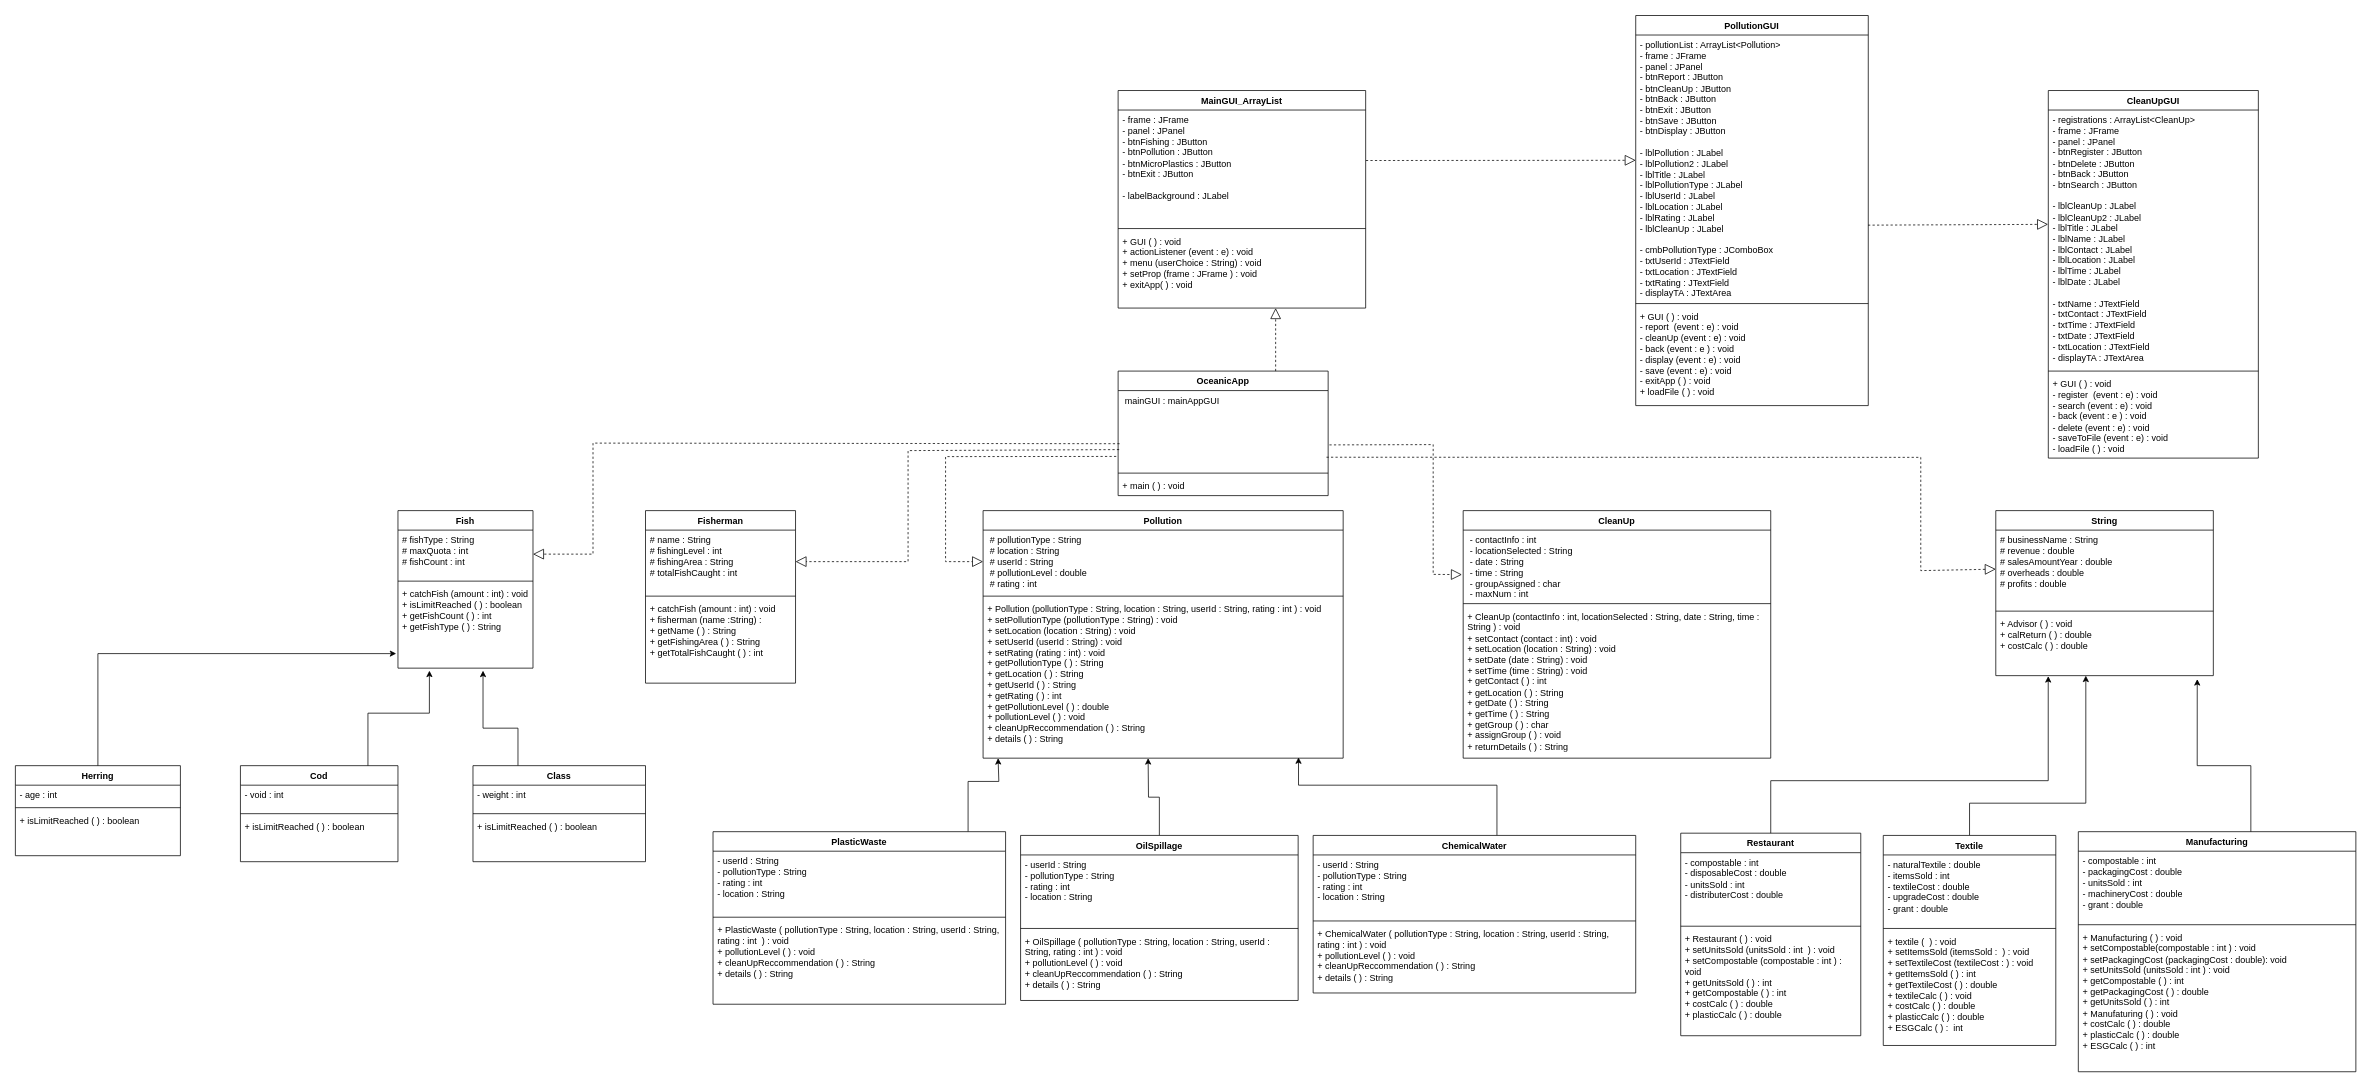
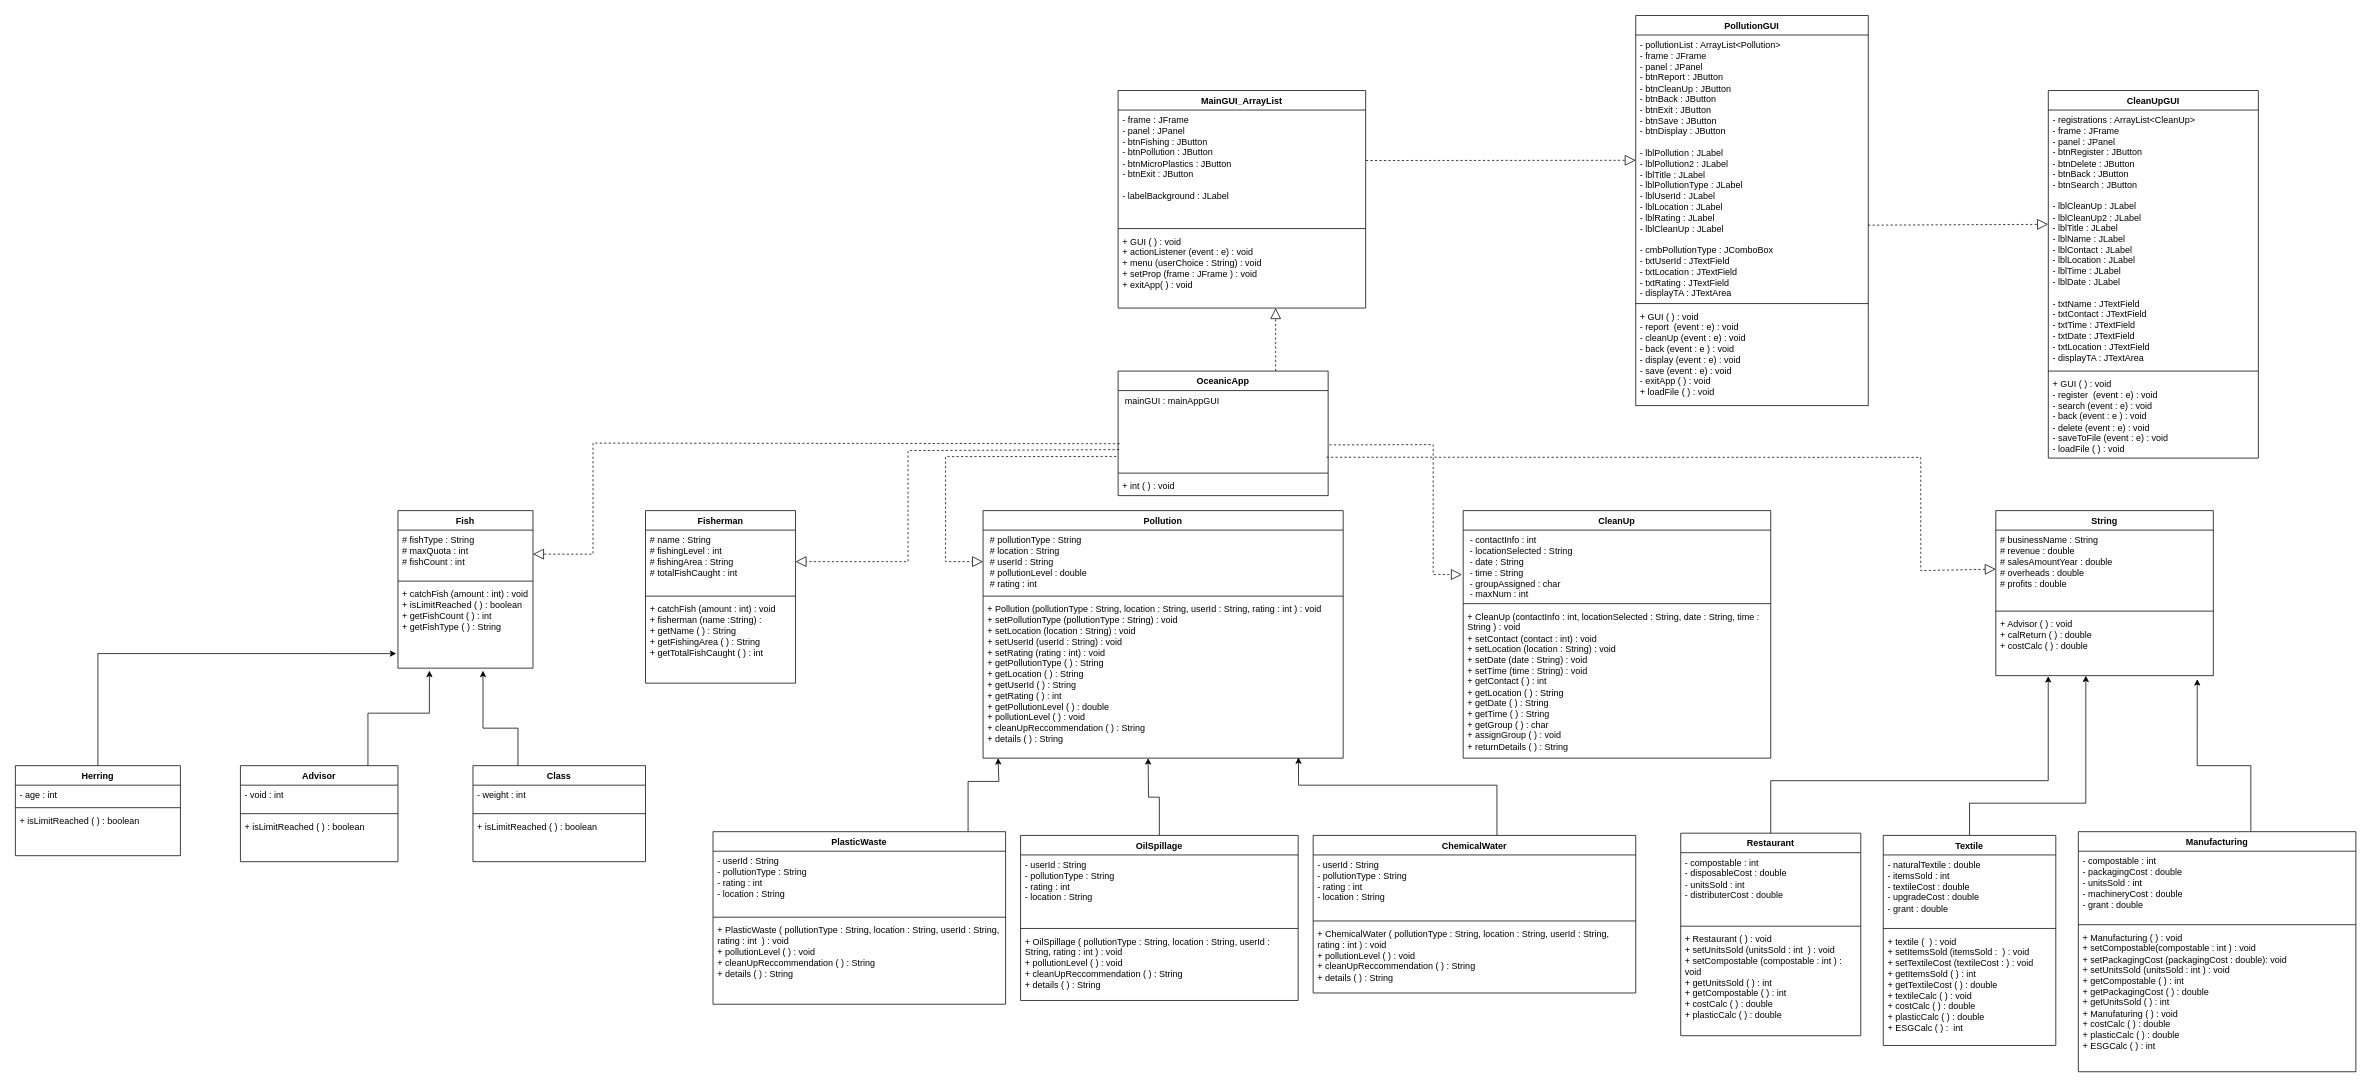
(1156, 487) -> (1153, 487)
(319, 776) -> (319, 776)
